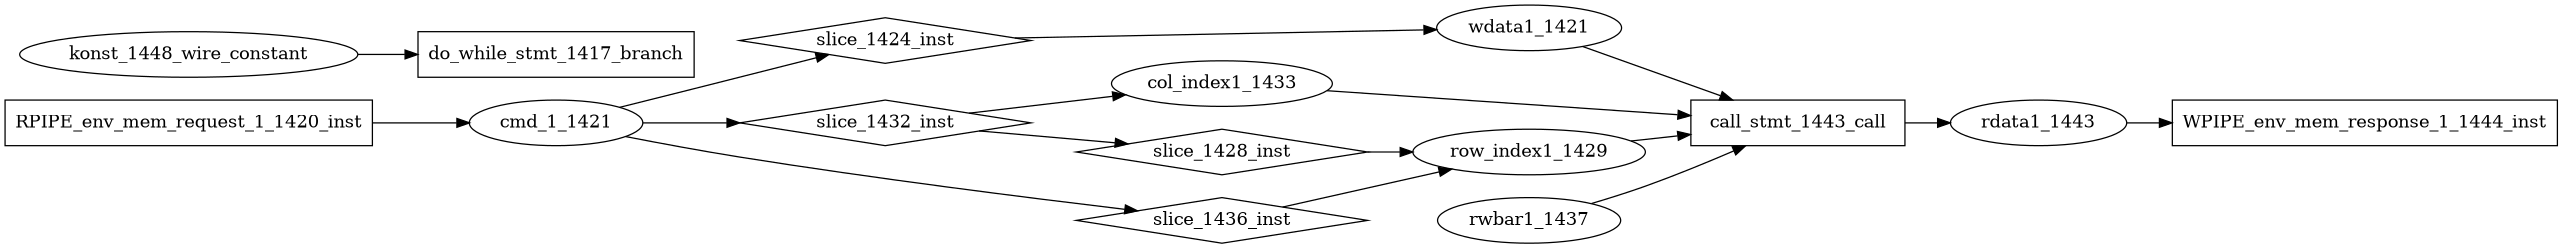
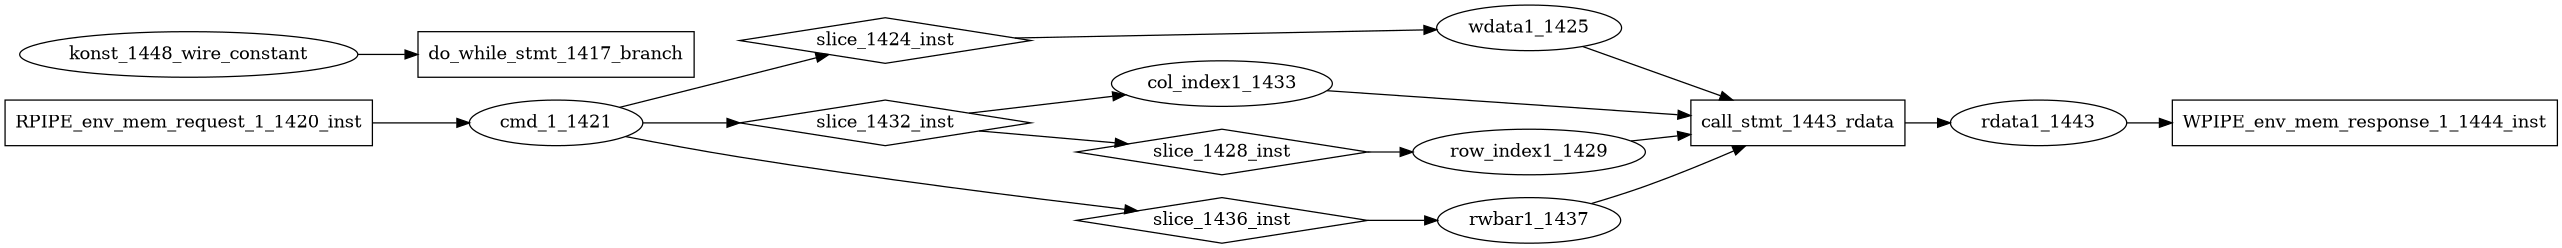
(1529, 28) -> (1529, 28)
(1798, 123) -> (1798, 123)
(1361, 189) -> (1396, 220)
